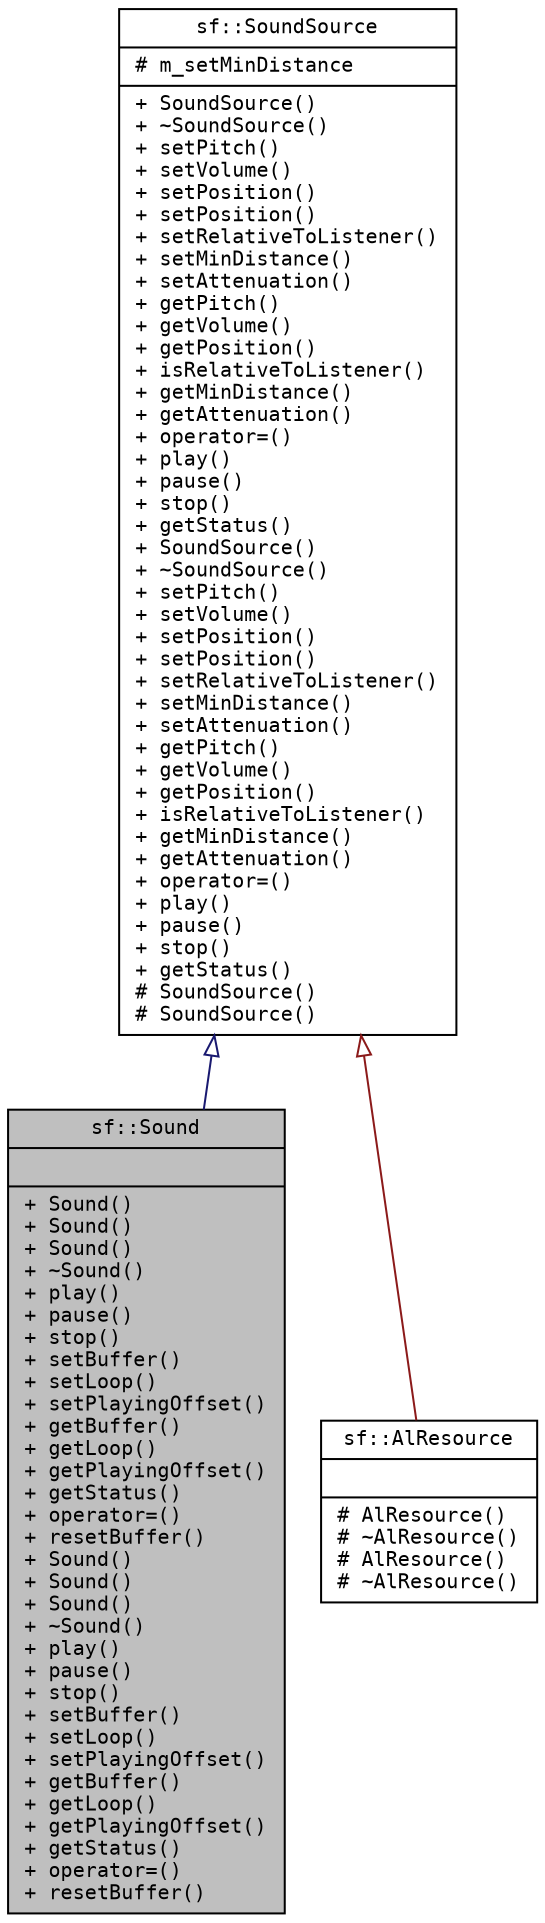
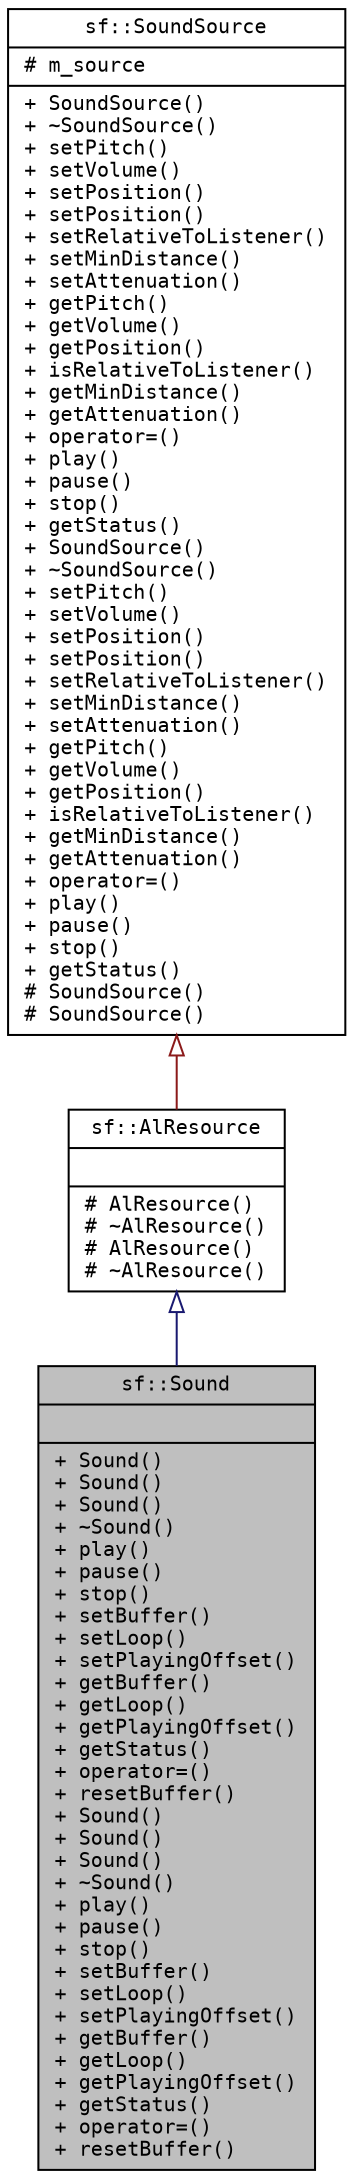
(245, 66) -> (86, 66)
(208, 1083) -> (177, 1339)
